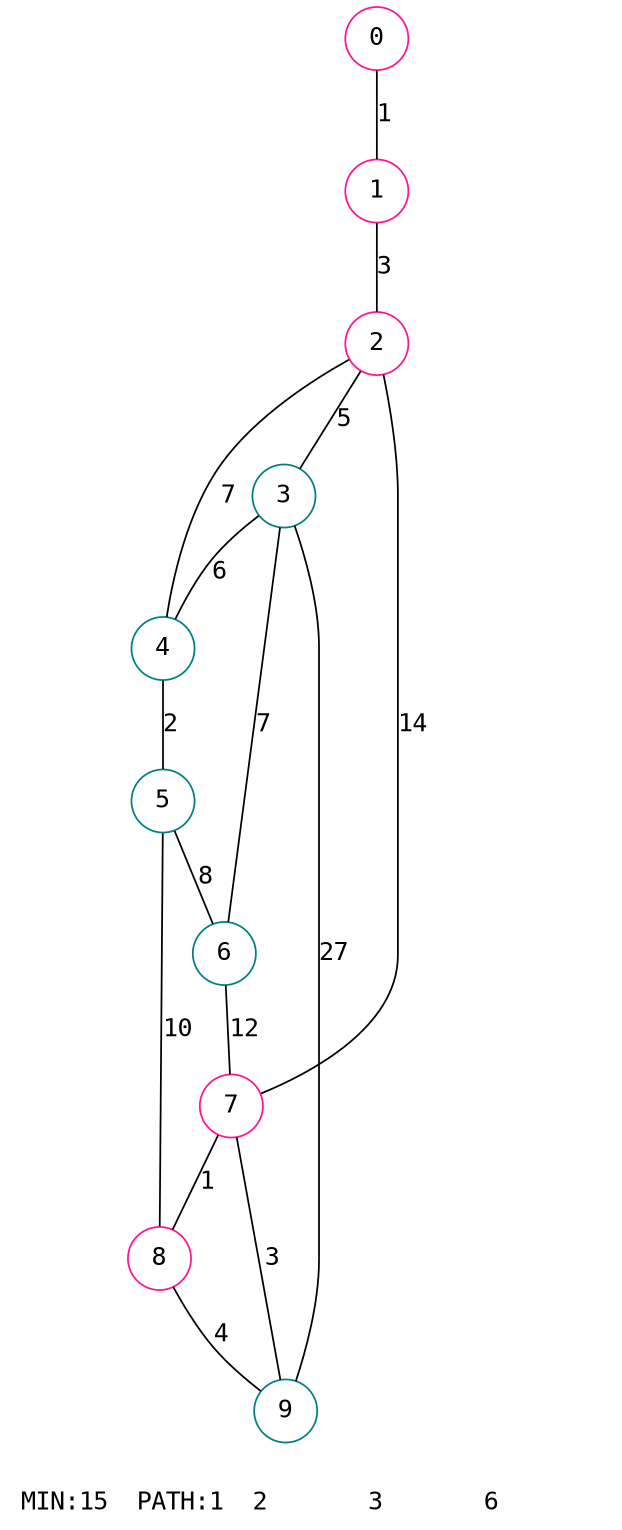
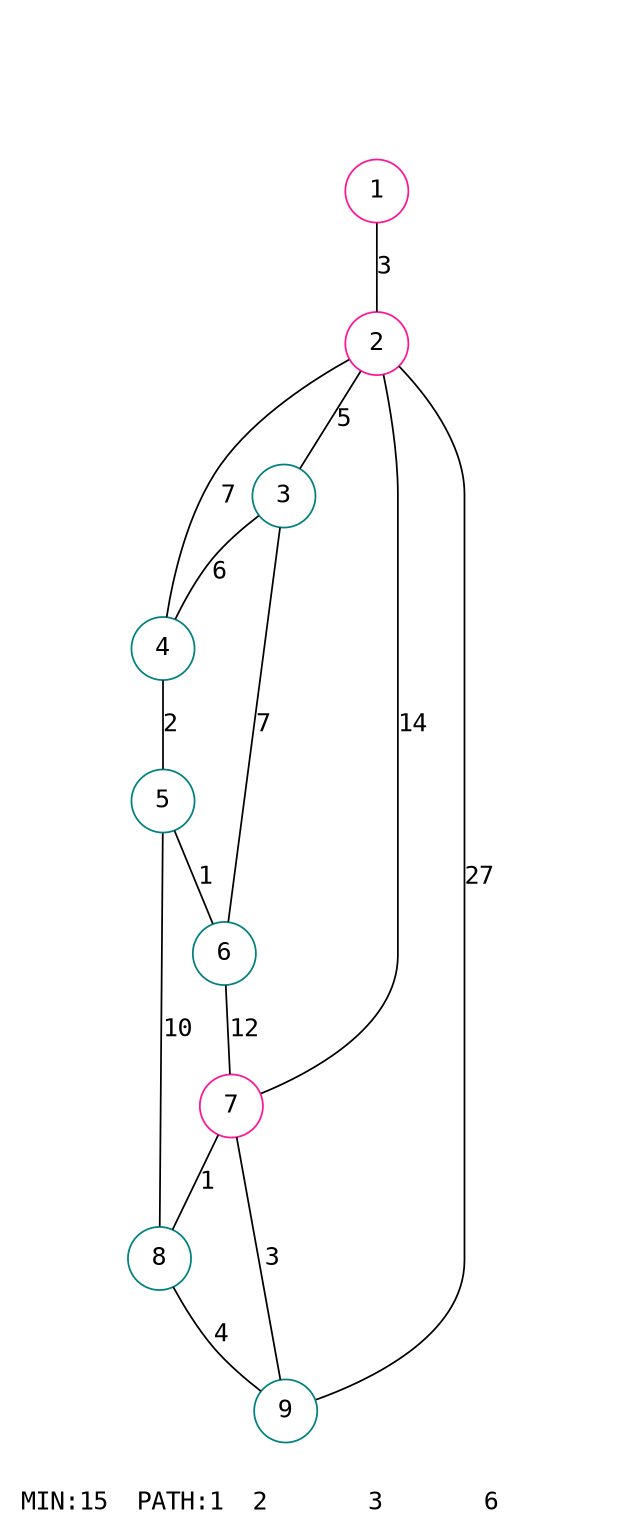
(377, 39) -> none
(206, 877) -> (206, 877)
(319, 953) -> (464, 912)
(160, 1258) -> (160, 1258)
